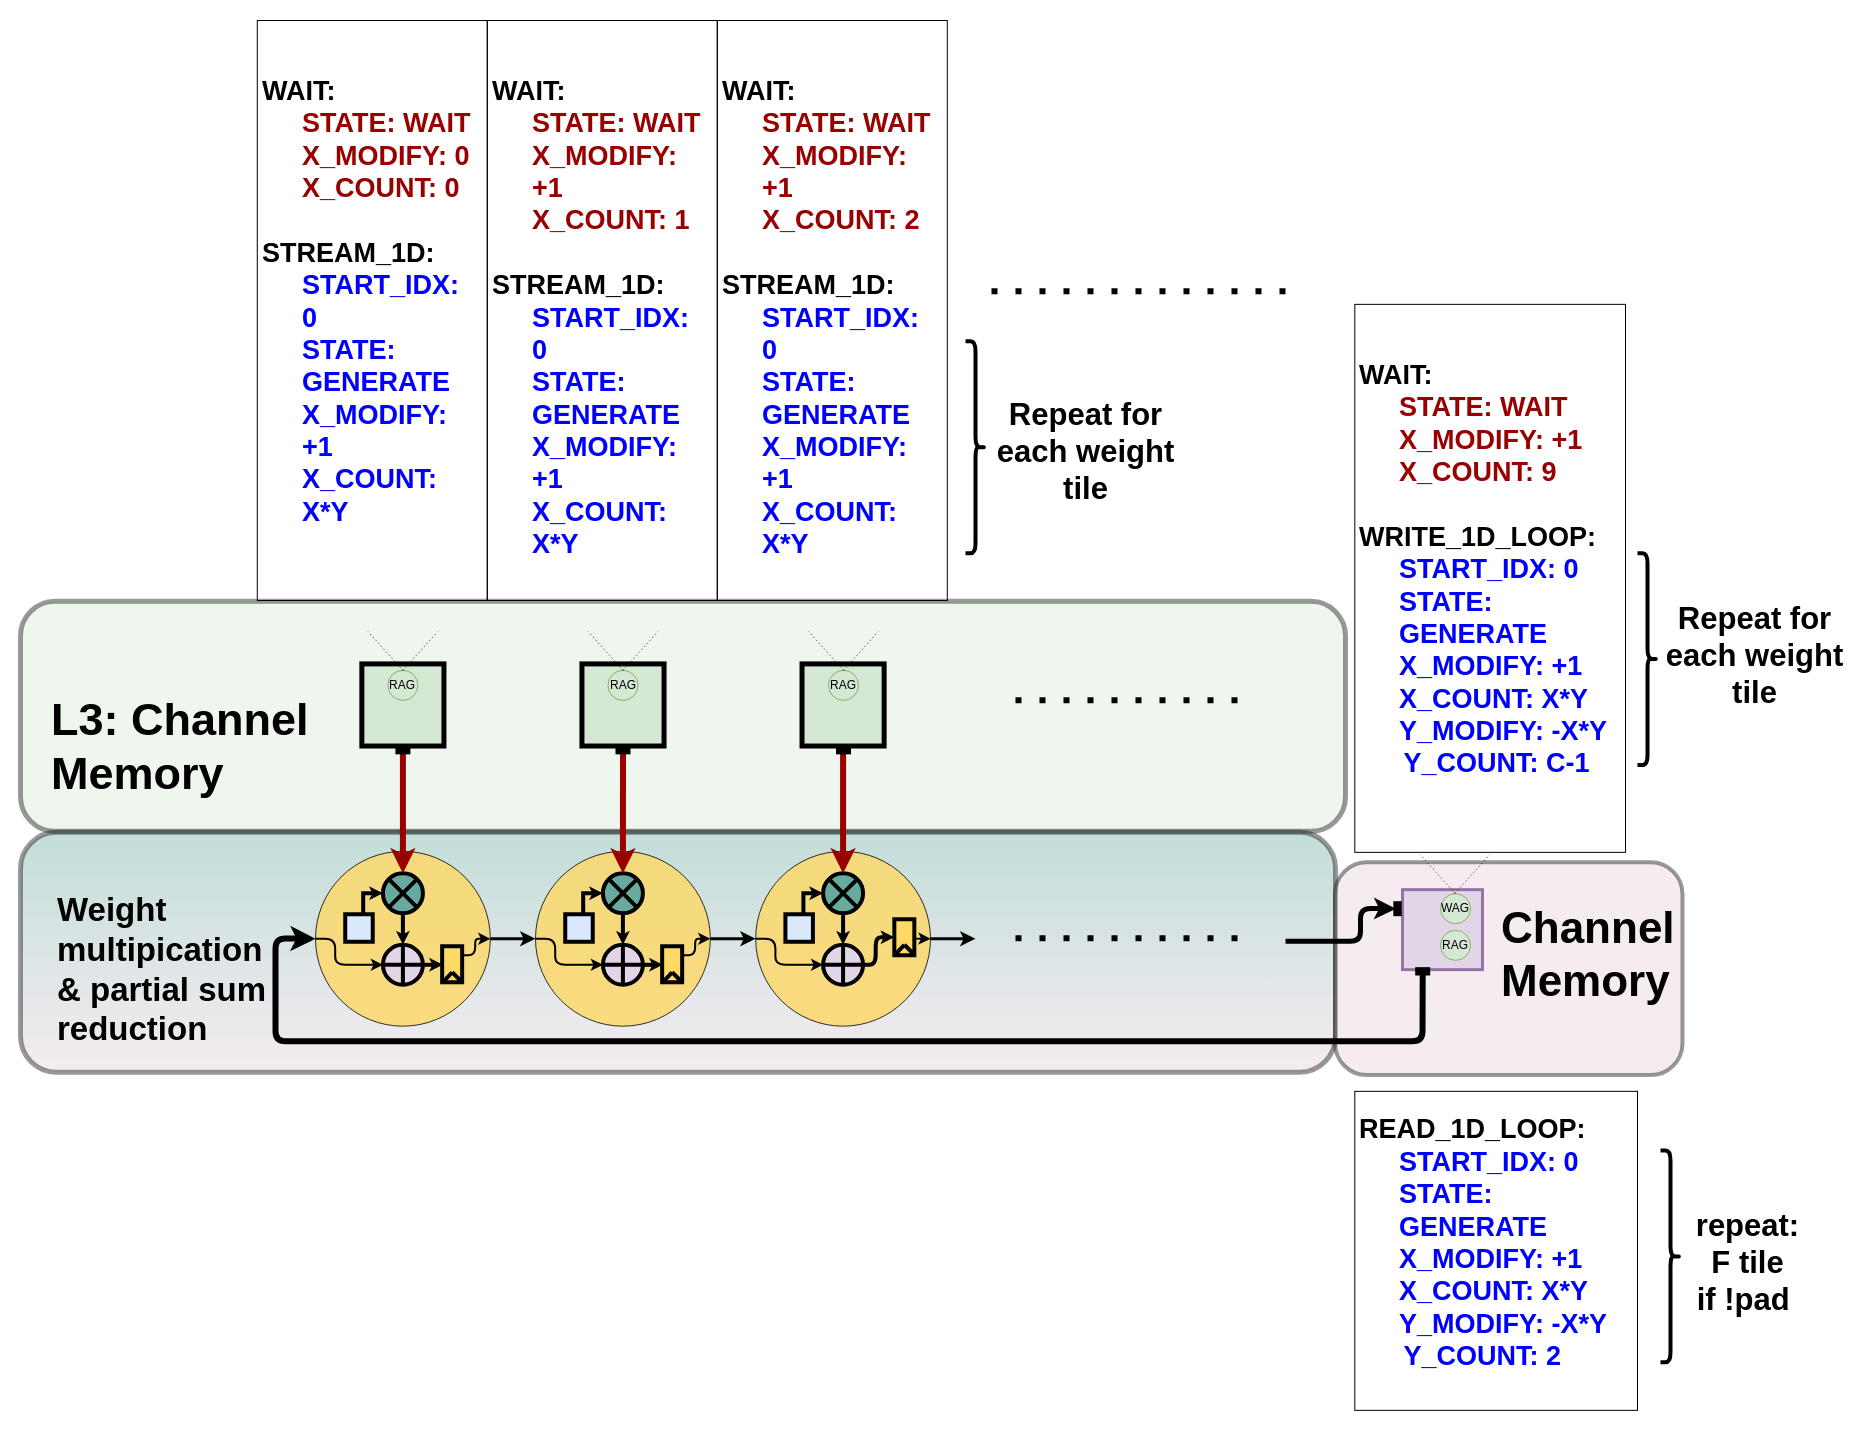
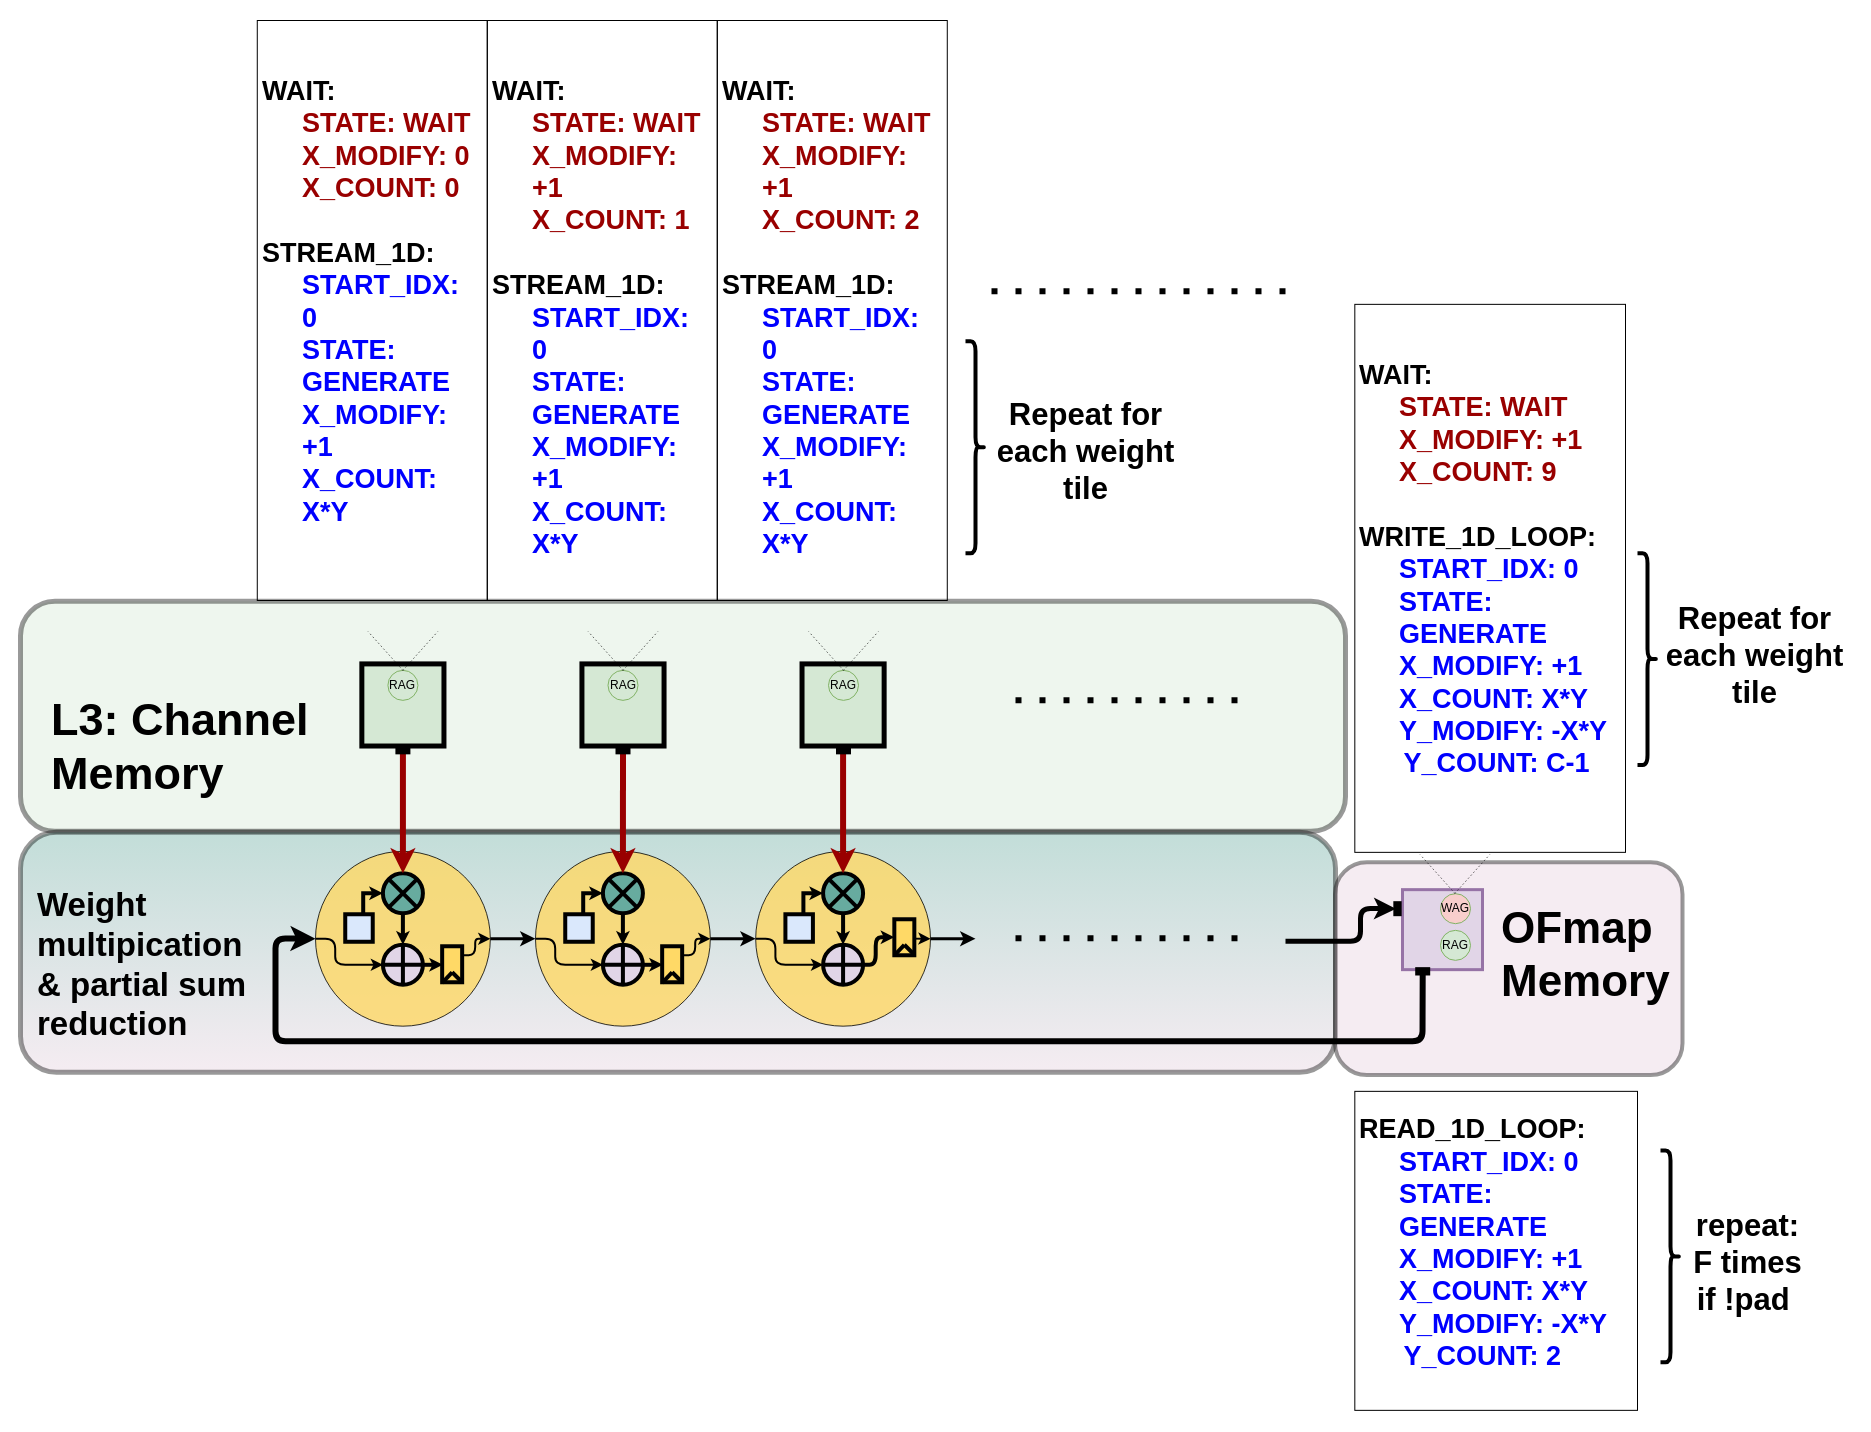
(1456, 909) -> (1456, 909)
(1591, 955) -> (1591, 955)
(177, 970) -> (157, 965)
(1748, 1263) -> (1748, 1263)
